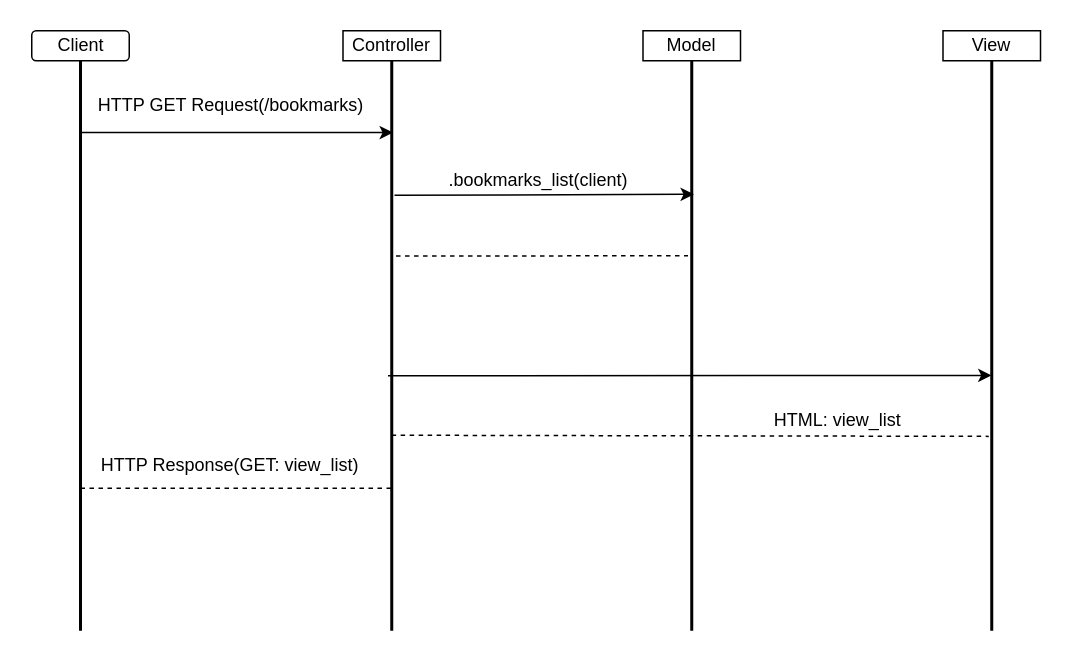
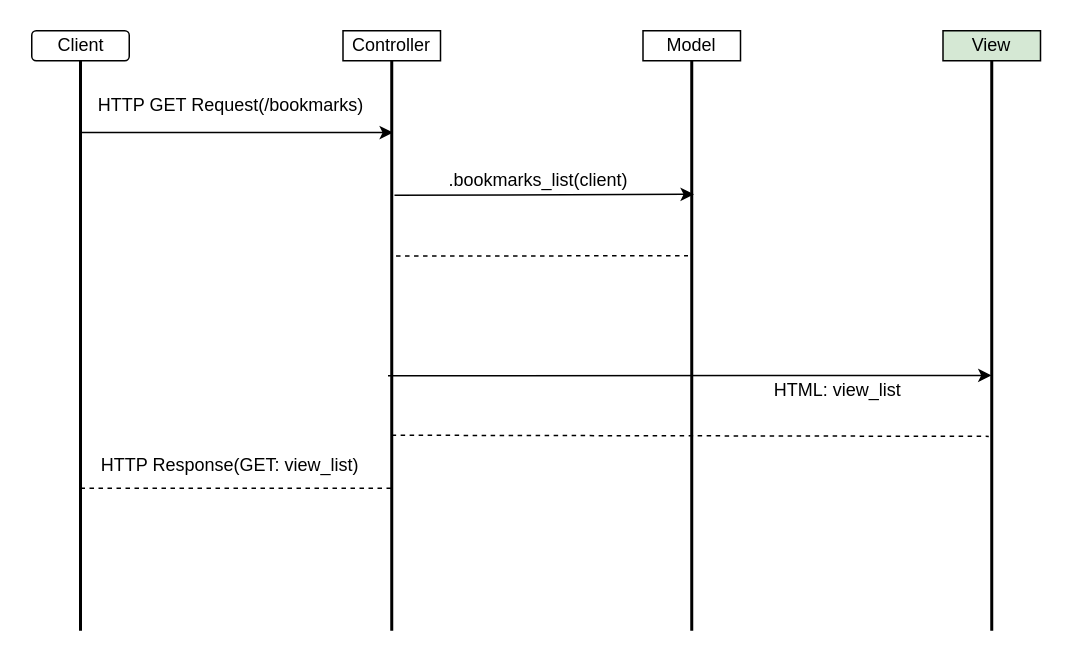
(992, 46) -> (992, 46)
(838, 421) -> (838, 391)
